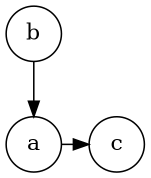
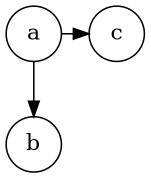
(34, 82) -> (34, 82)
